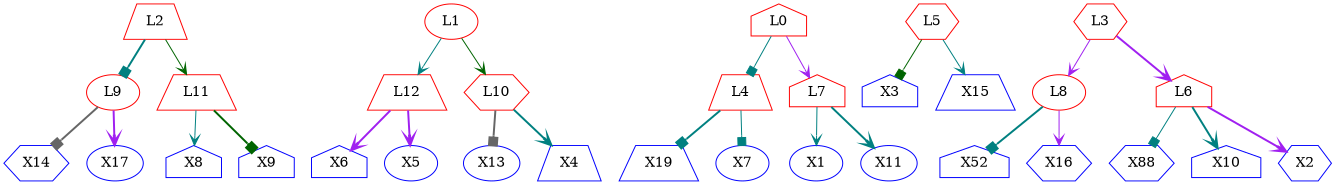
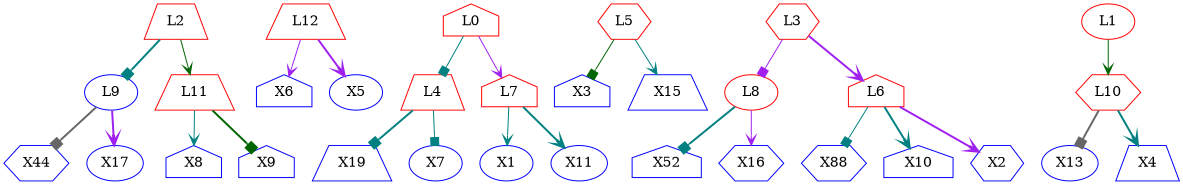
(432, 52) -> none
(1082, 53) -> (774, 53)
(113, 92) -> (111, 92)
(374, 127) -> (296, 53)
(36, 163) -> (36, 163)
